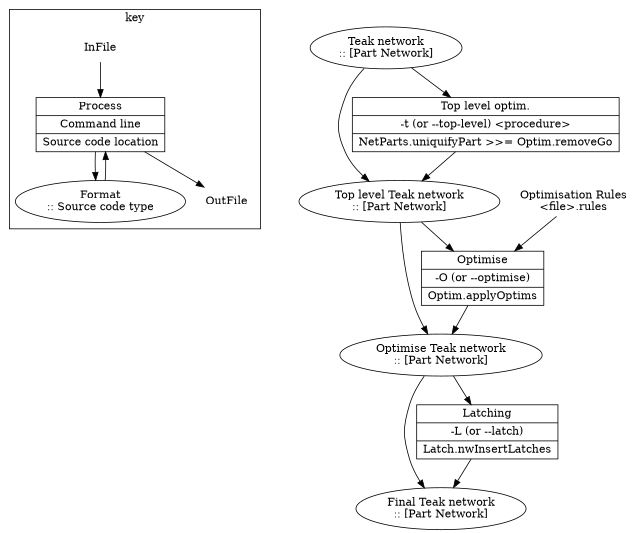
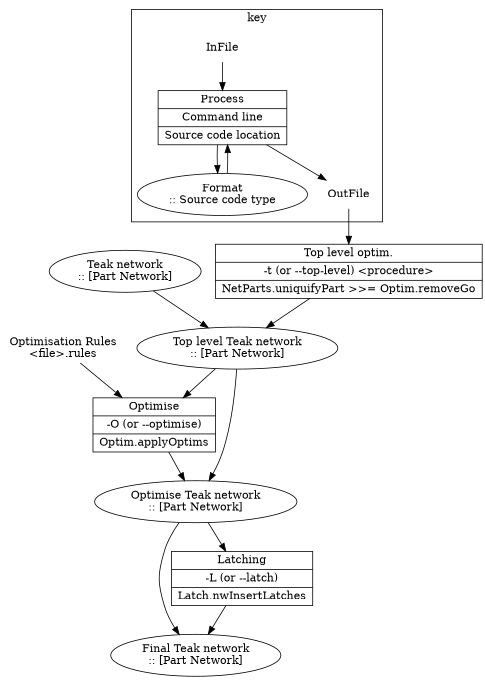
(428, 80) -> (349, 227)
